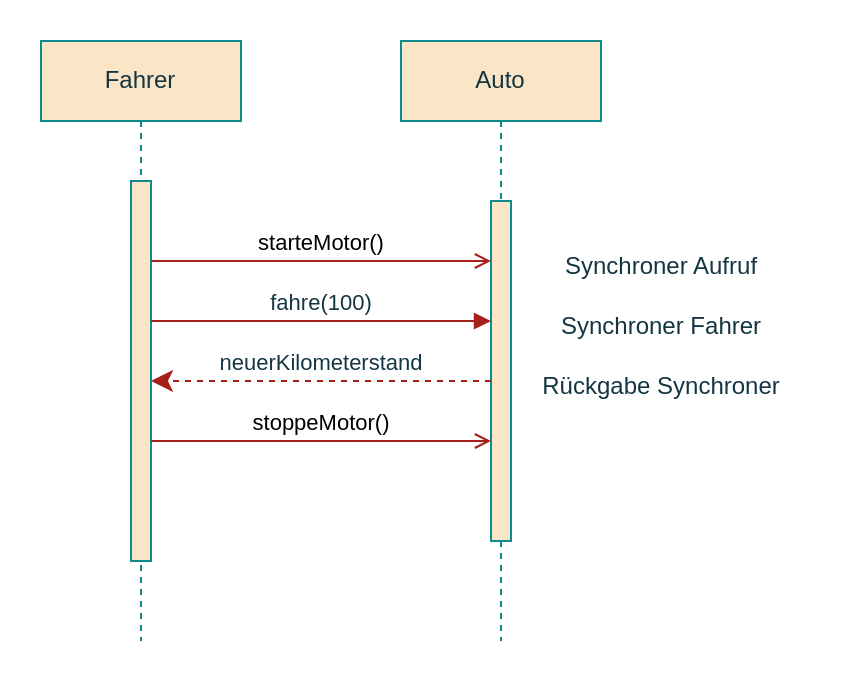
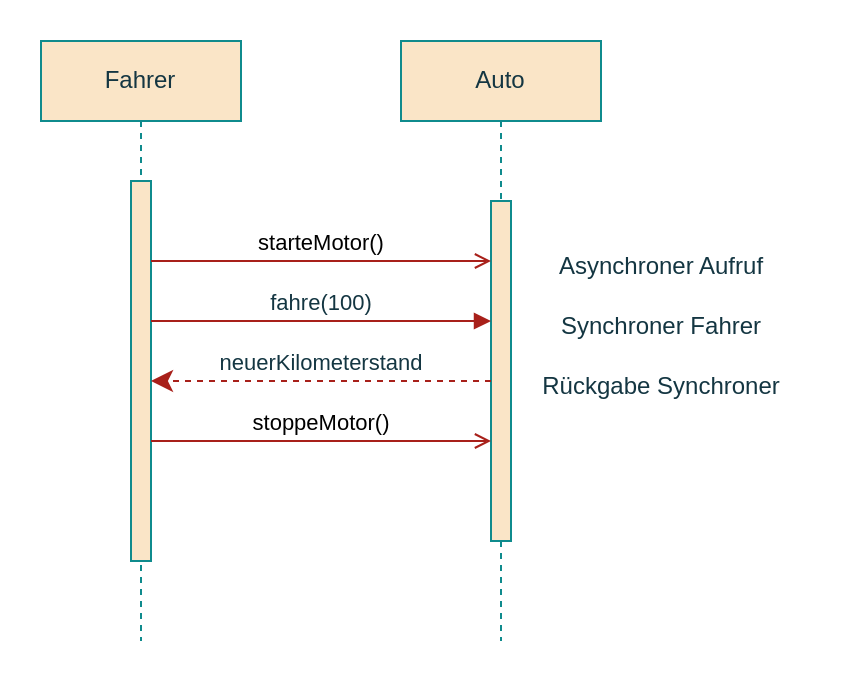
(662, 267) -> (662, 267)
